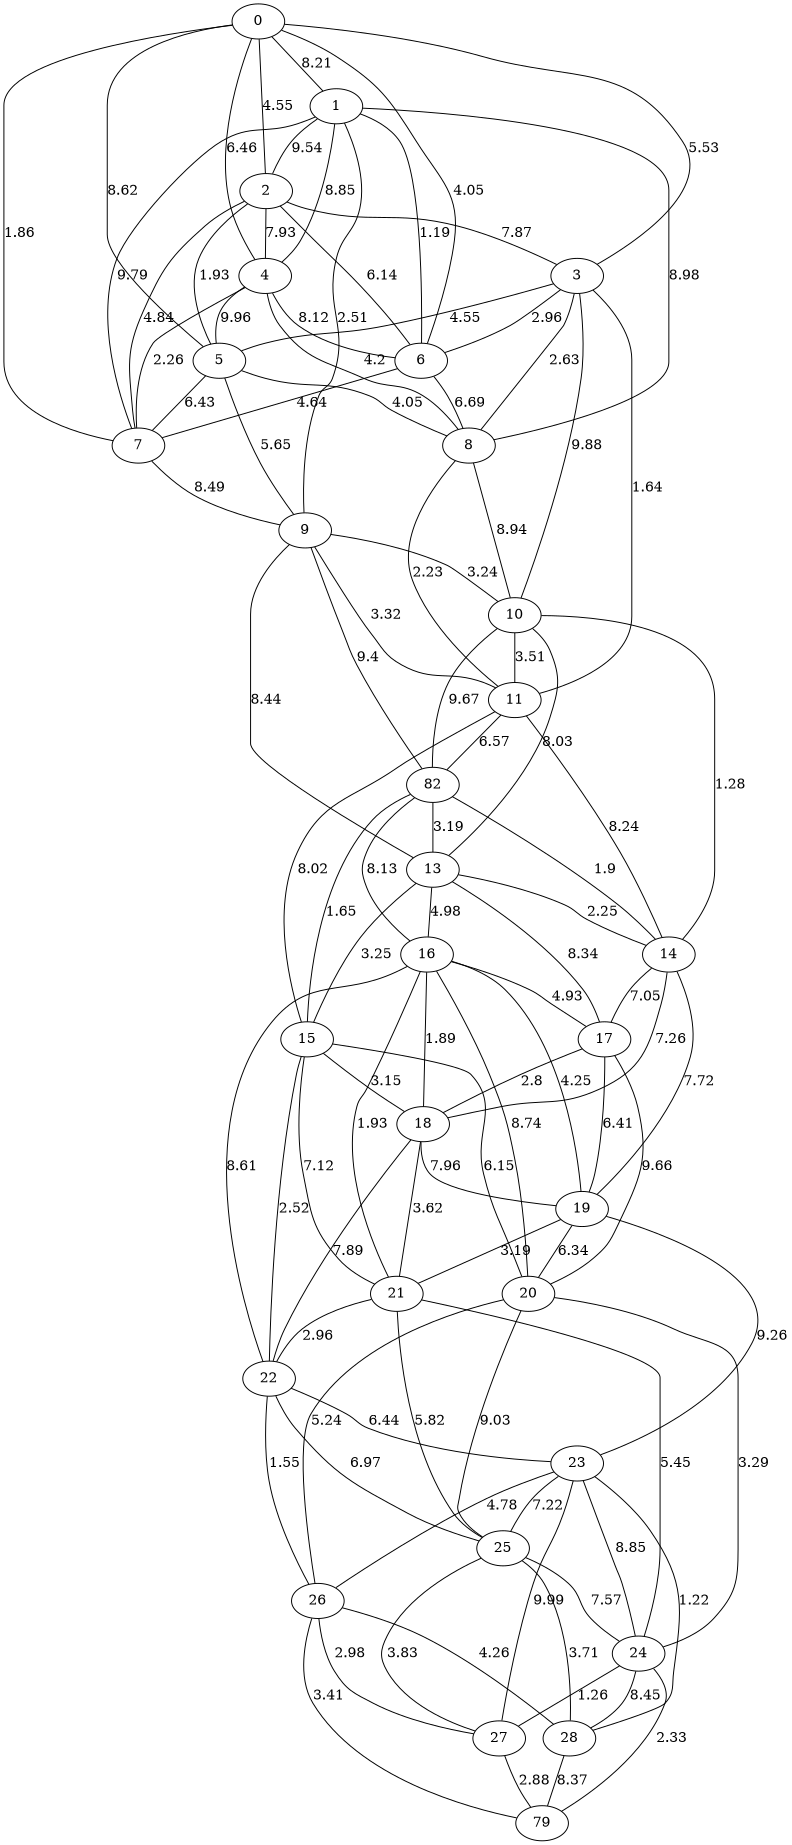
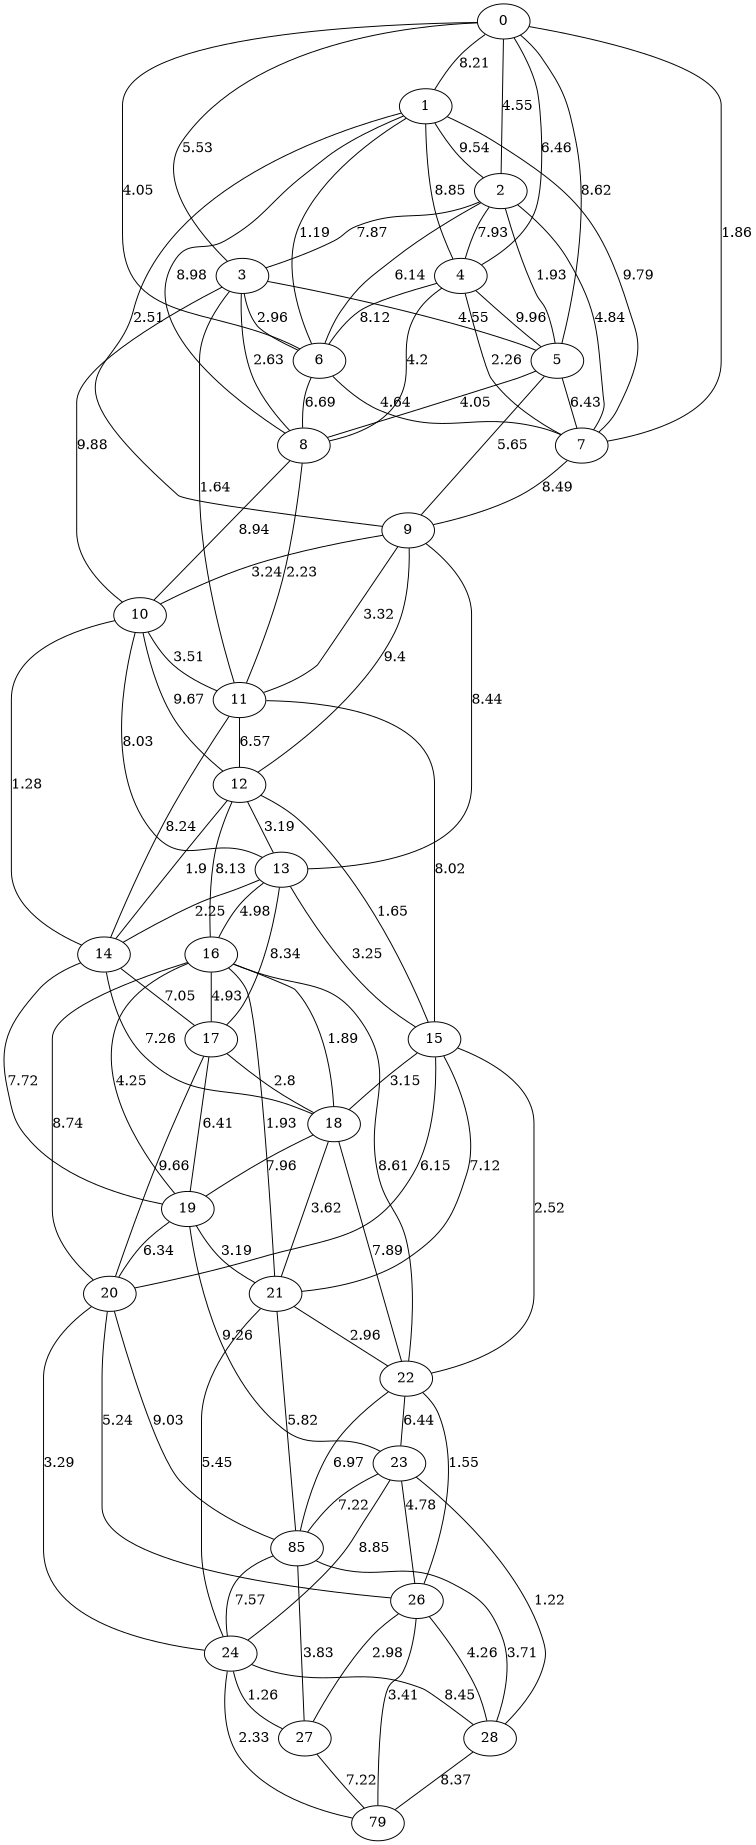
(433, 785) -> (240, 785)
(503, 1548) -> (297, 1548)
(529, 1598) -> none
(534, 1781) -> (361, 1781)
